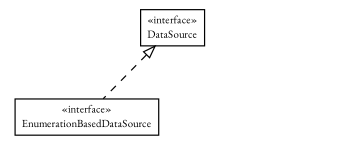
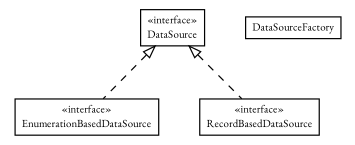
none -> (293, 28)
none -> (259, 117)
